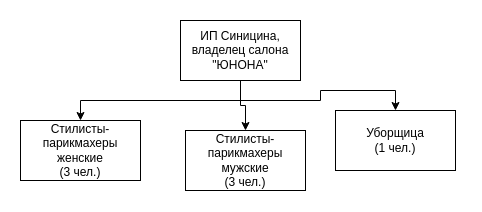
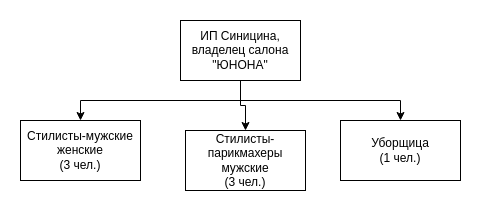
(396, 141) -> (401, 151)
(81, 151) -> (81, 151)
